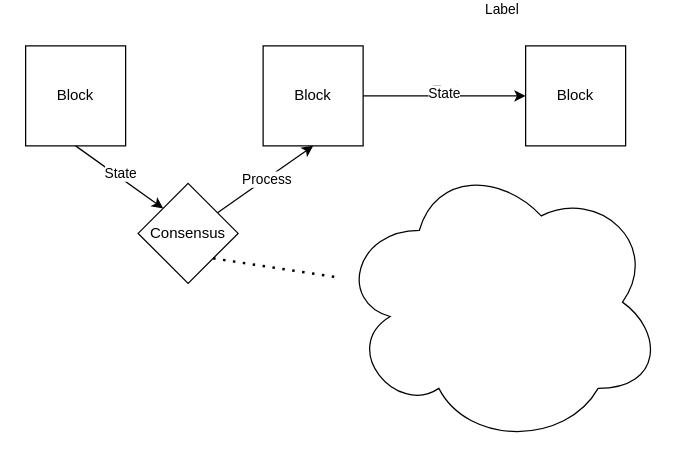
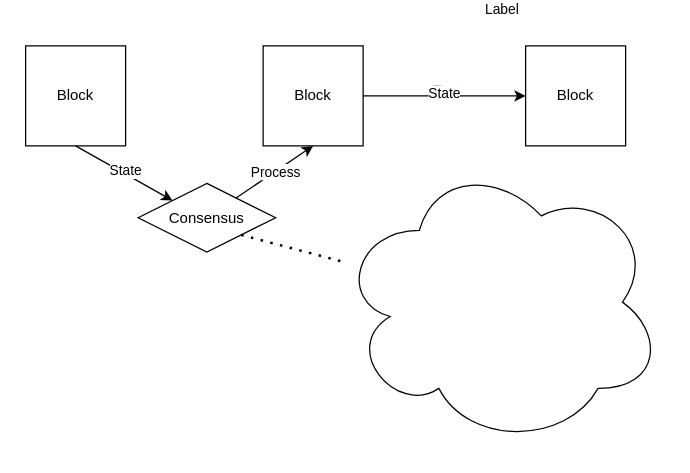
(188, 233) -> (207, 218)
